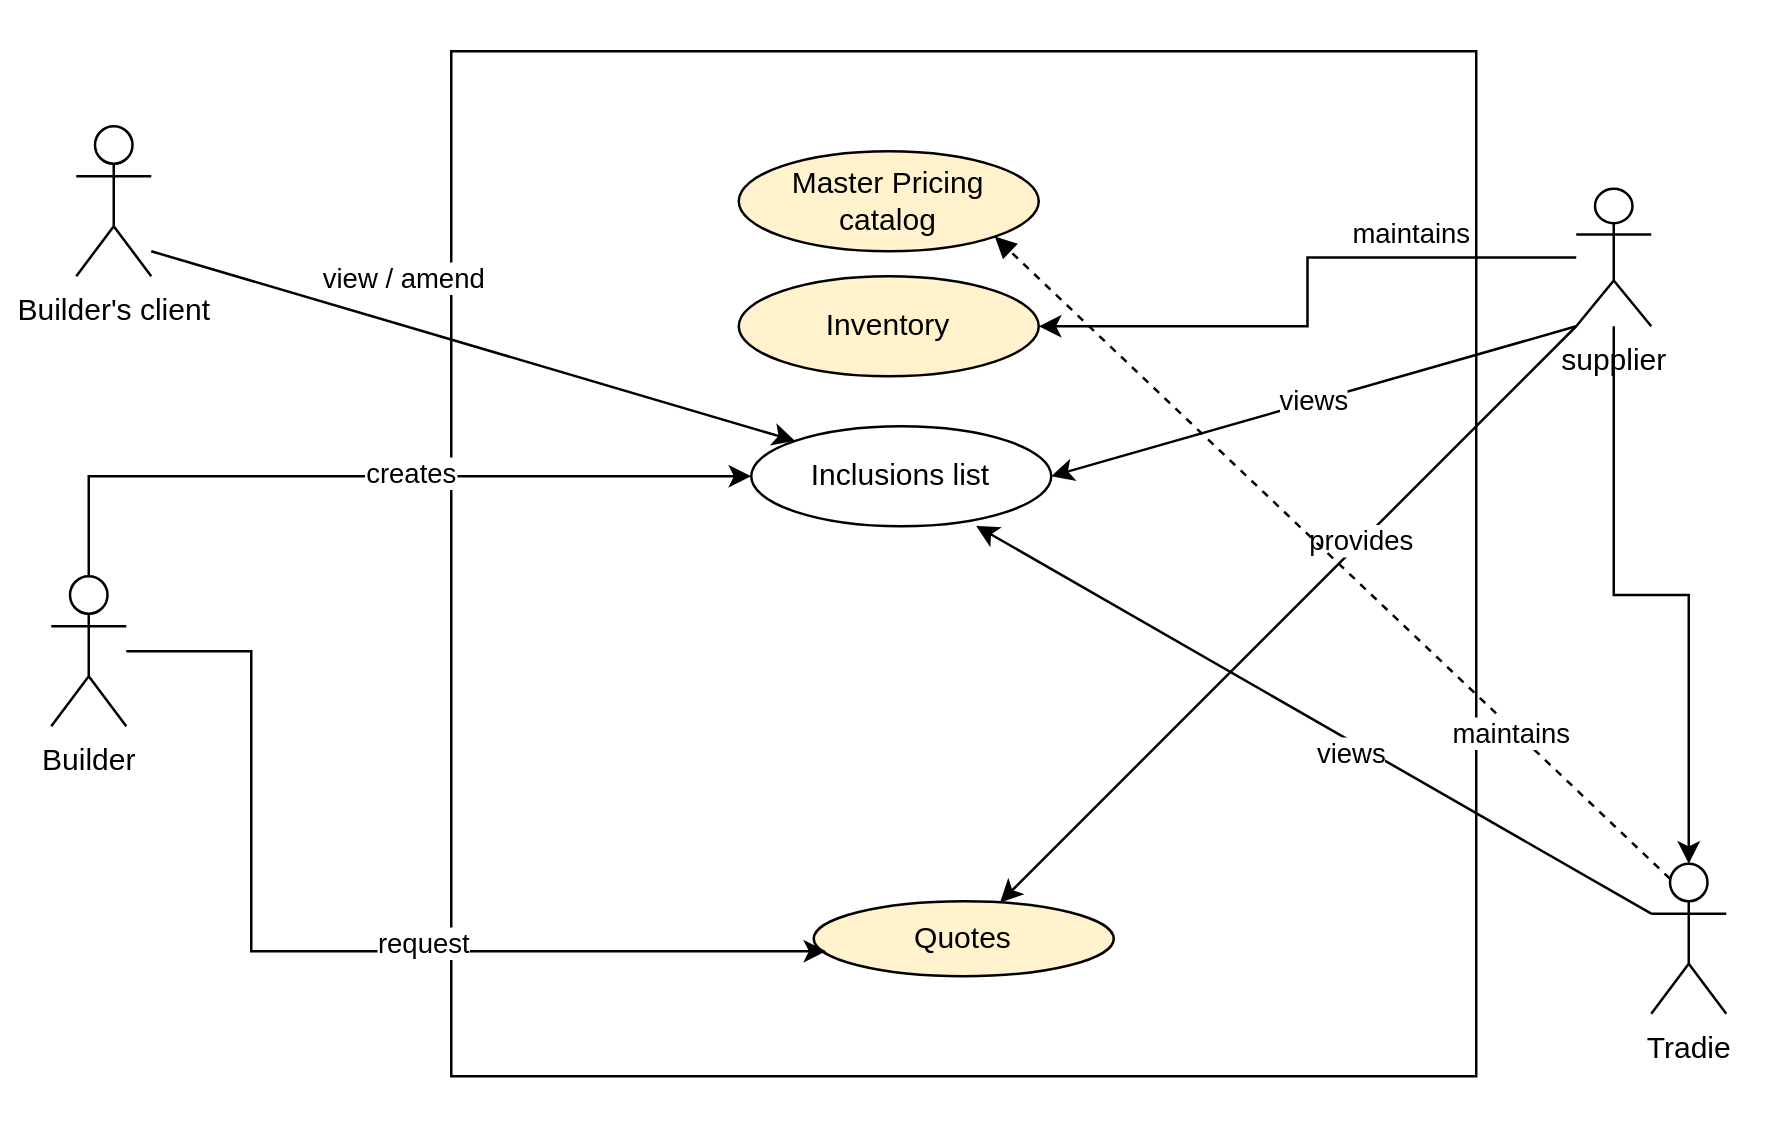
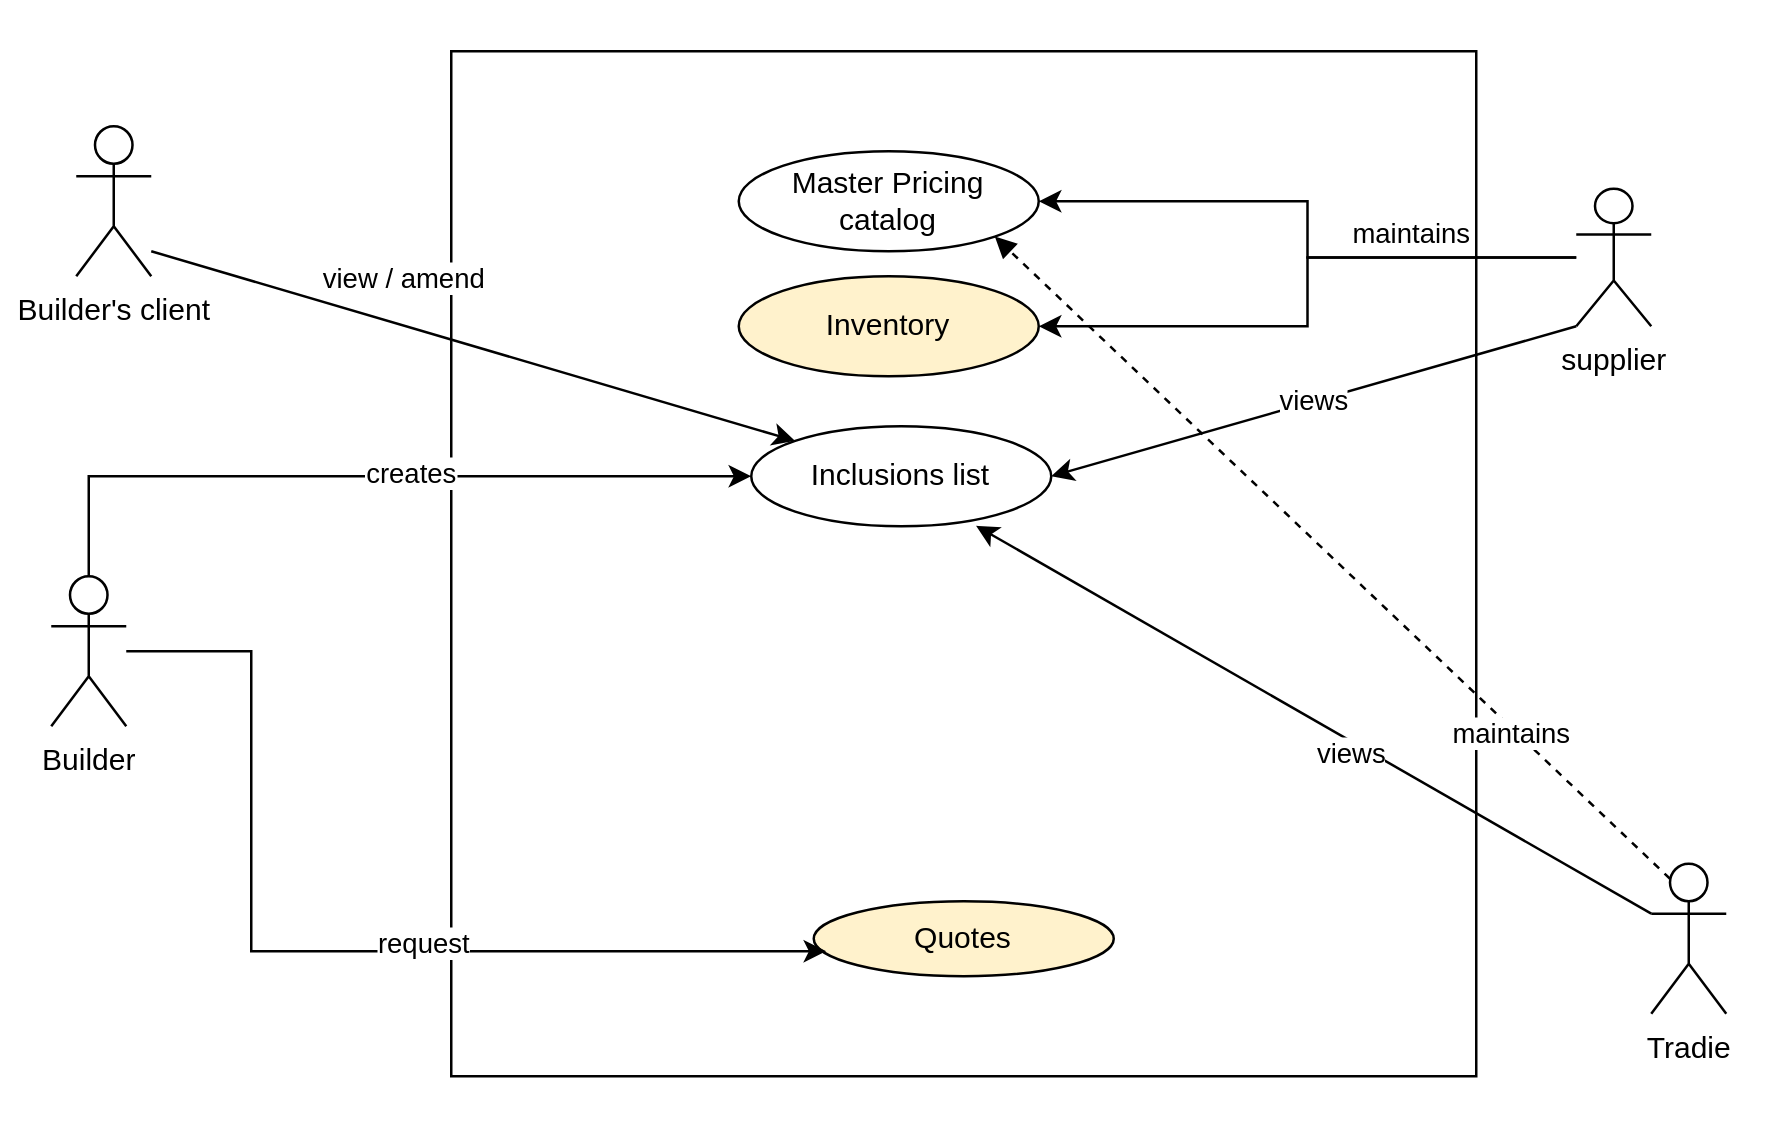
(889, 201) -> (889, 201)
(1643, 595) -> (1207, 201)
(1120, 783) -> none
